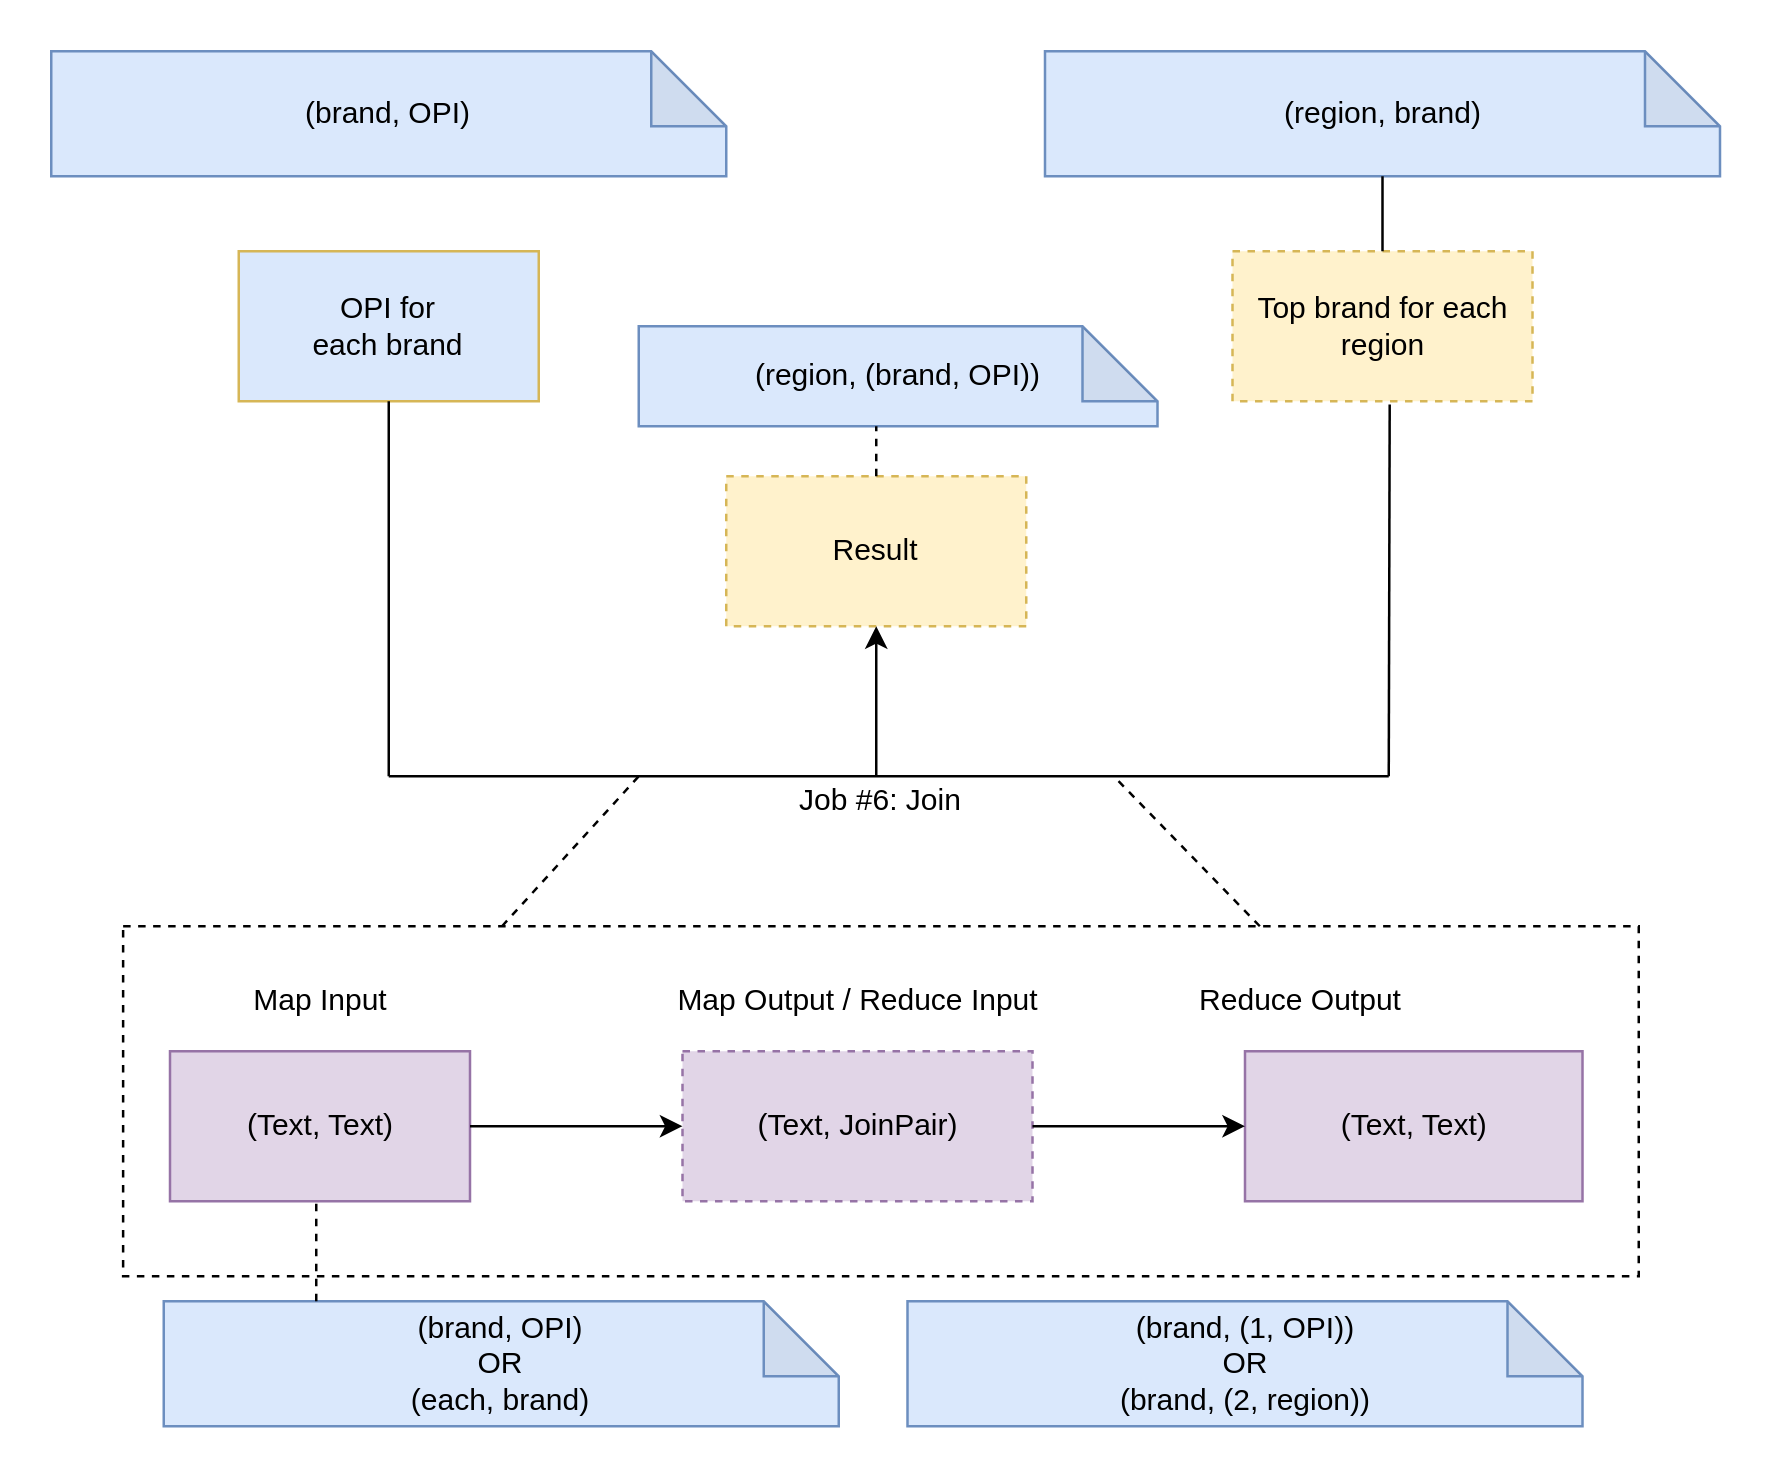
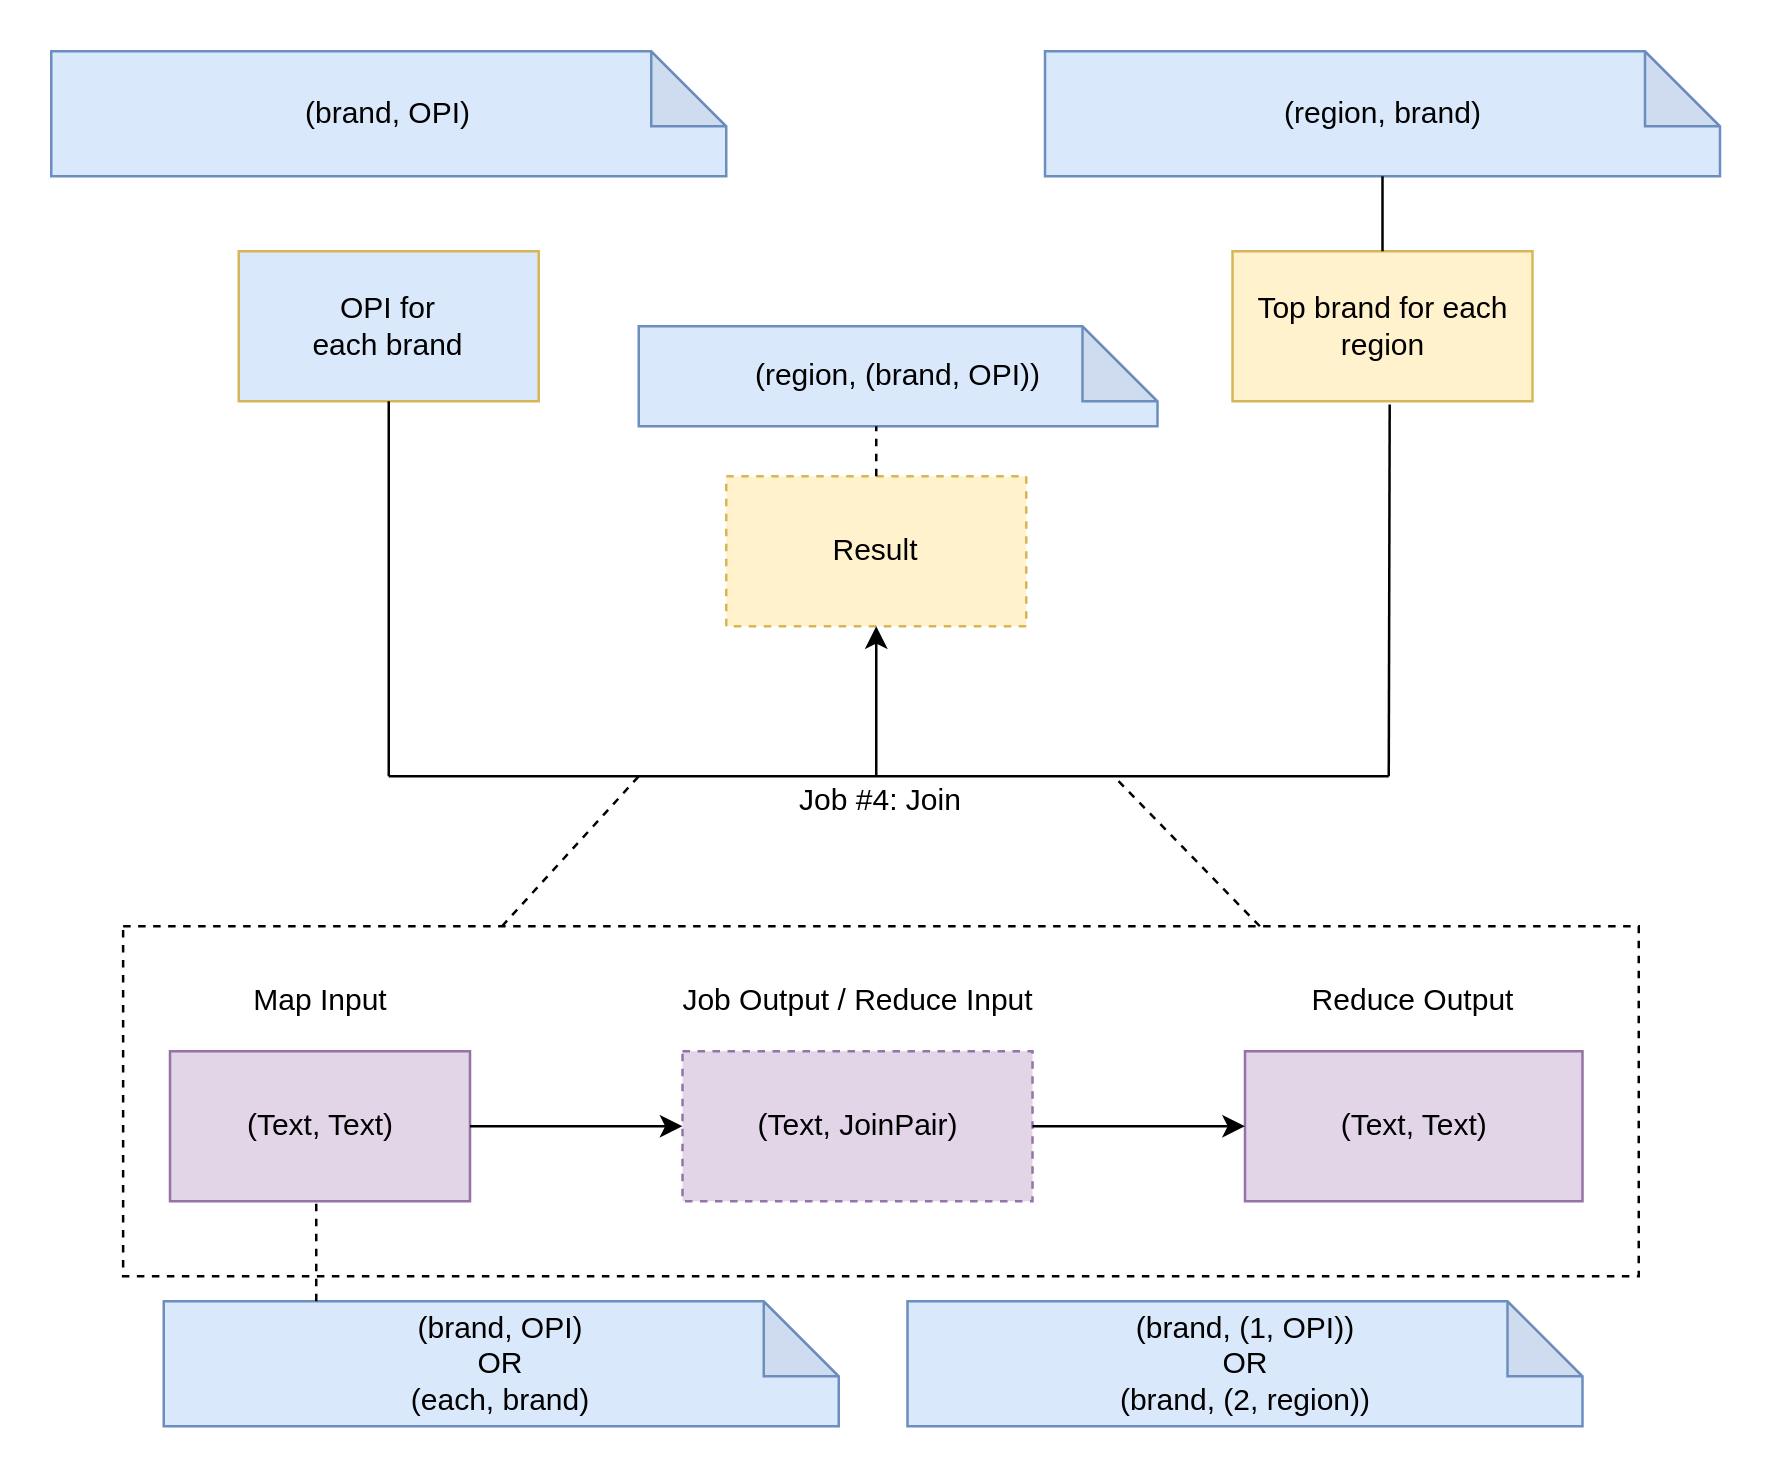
(1383, 326) -> (1383, 326)
(881, 801) -> (881, 801)
(859, 1001) -> (859, 1001)
(1301, 1001) -> (1414, 1001)
